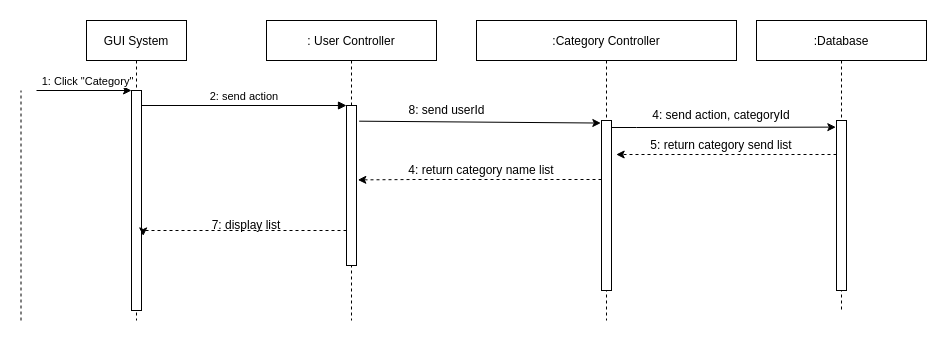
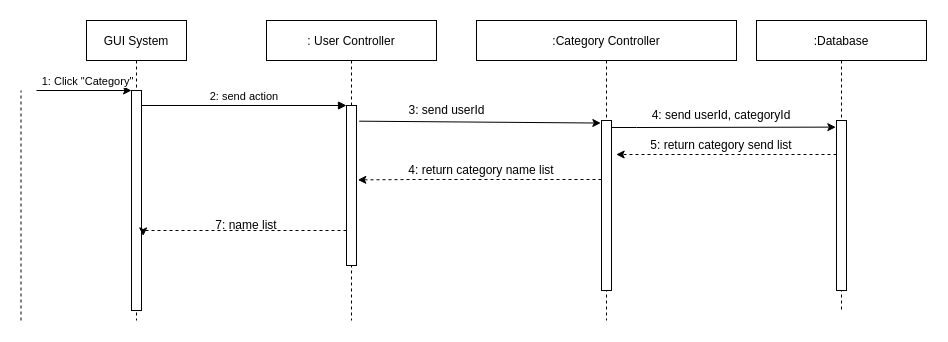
(447, 111) -> (447, 111)
(722, 116) -> (722, 116)
(247, 226) -> (247, 226)
